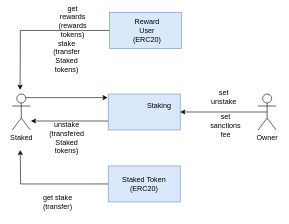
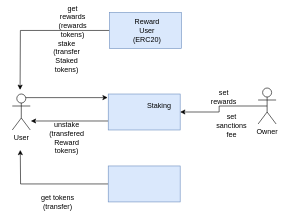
(224, 97) -> (224, 97)
(267, 112) -> (267, 106)
(226, 126) -> (232, 126)
(22, 138) -> (22, 138)
(67, 138) -> (67, 138)
(144, 184) -> none
(58, 202) -> (58, 202)
